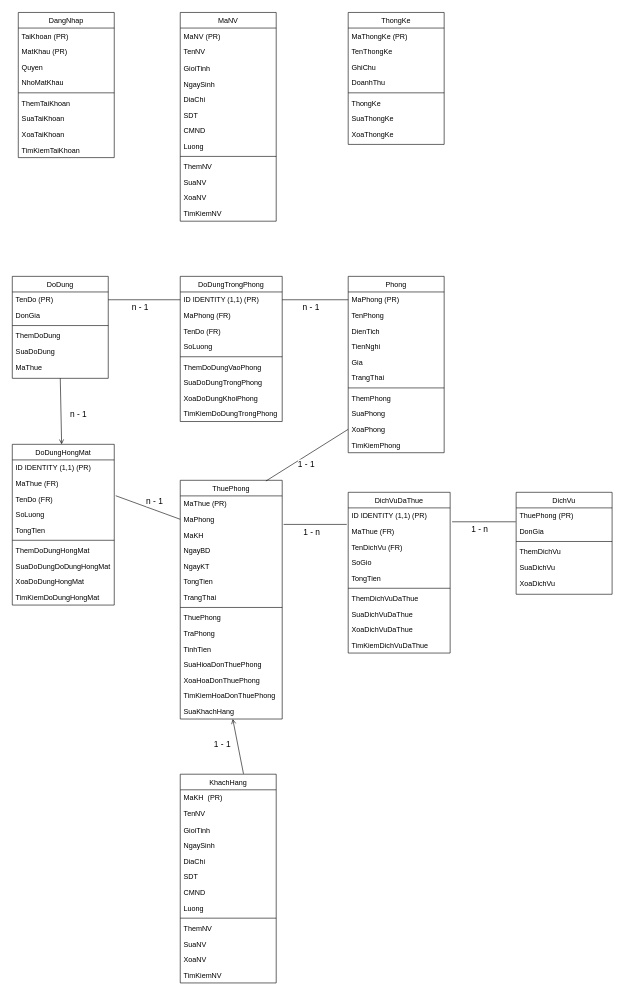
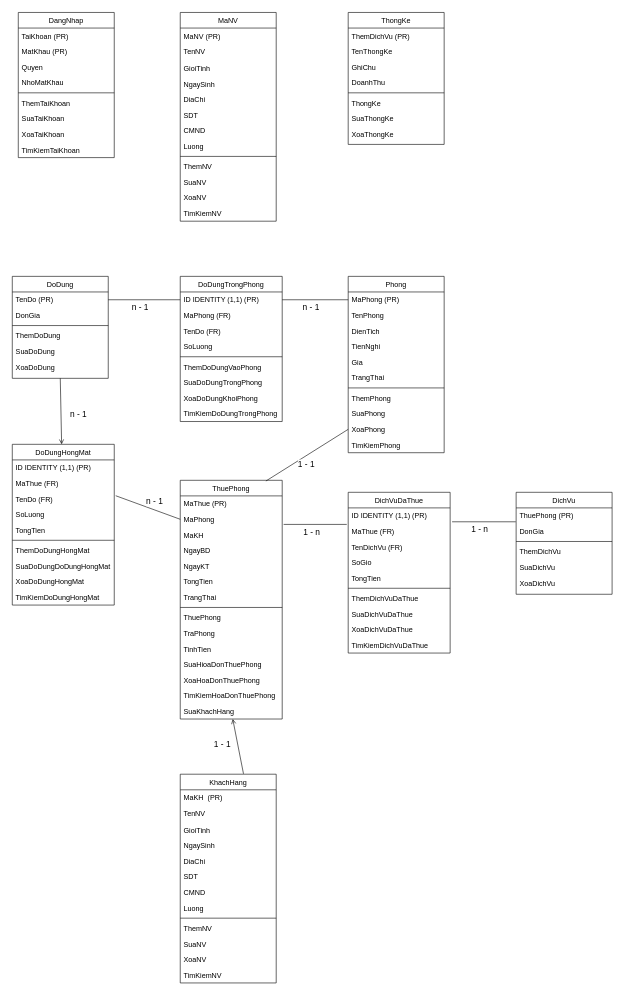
(379, 36) -> (380, 36)
(28, 367) -> (34, 367)
